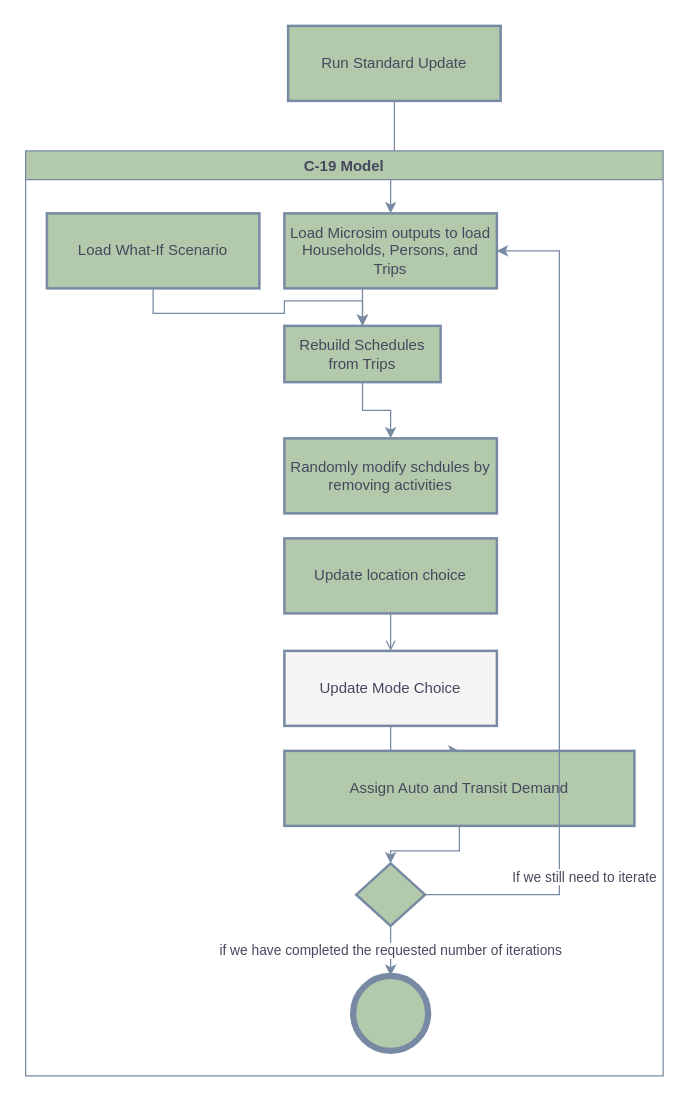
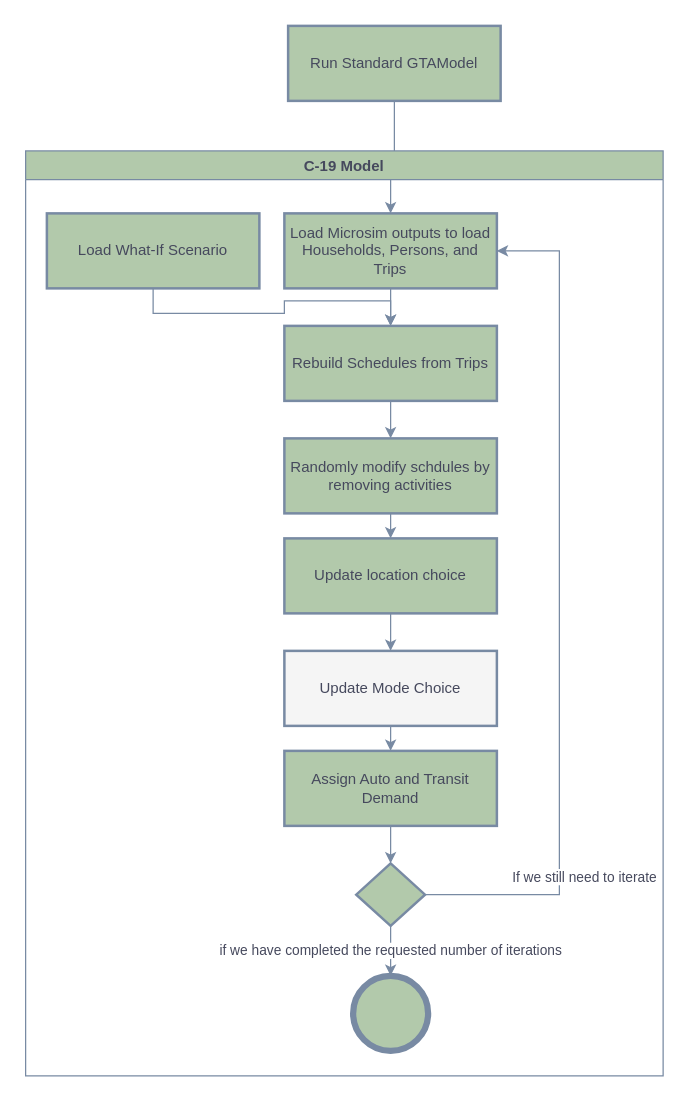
(394, 63) -> (394, 63)
(363, 354) -> (391, 363)
none -> (391, 521)
(391, 643) -> (391, 641)
(459, 788) -> (391, 788)
